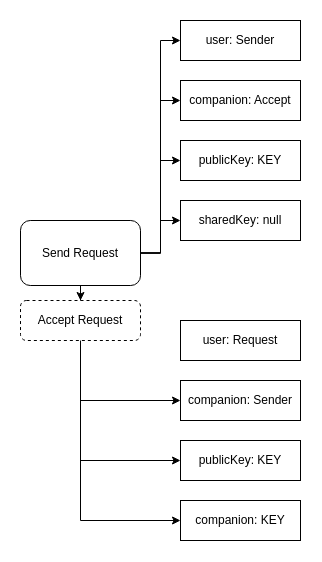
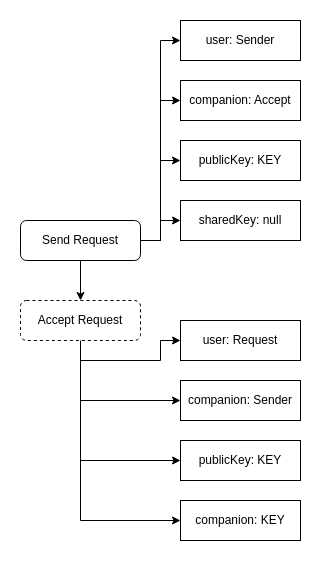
(81, 253) -> (81, 241)
none -> (138, 361)
